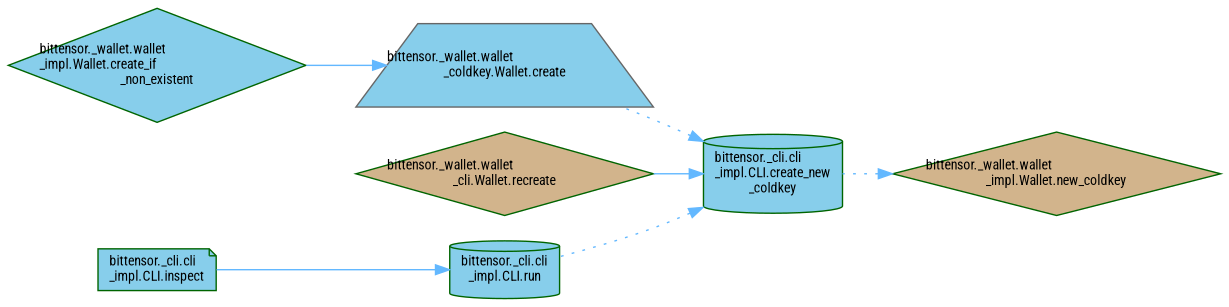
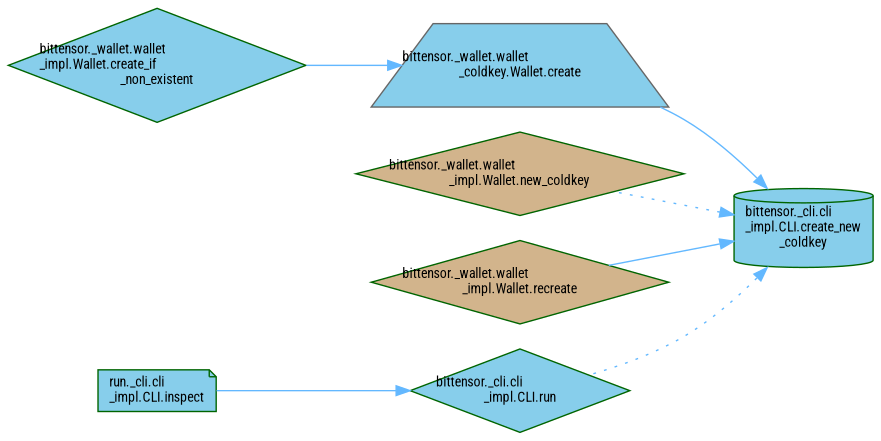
(657, 121) -> (712, 138)
(505, 174) -> (520, 282)
(860, 174) -> (667, 202)
(157, 270) -> (157, 391)
(505, 270) -> (520, 391)
